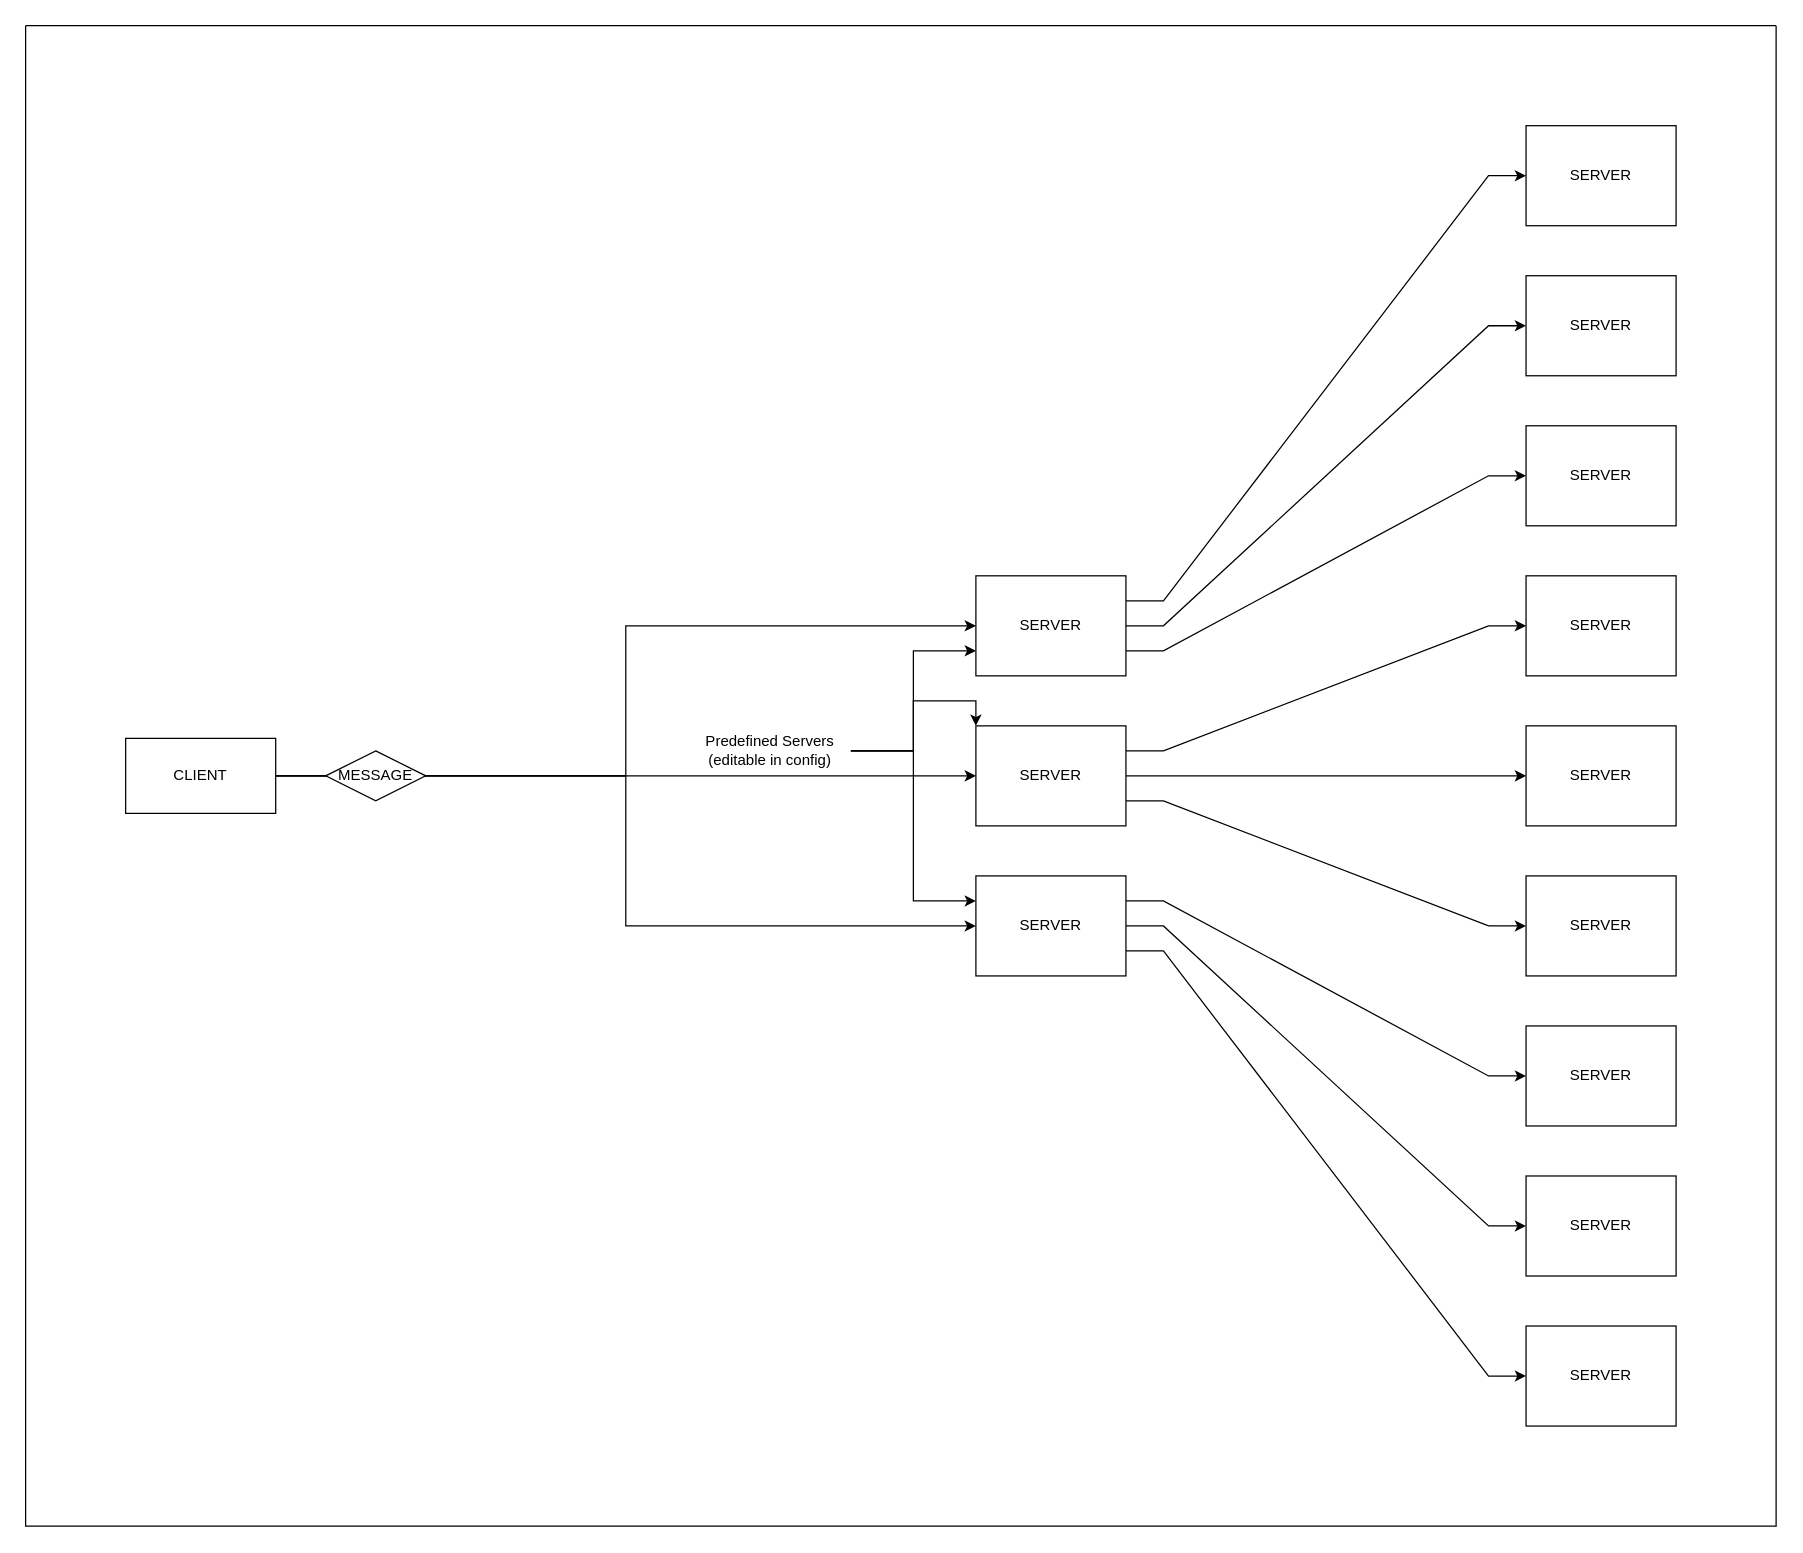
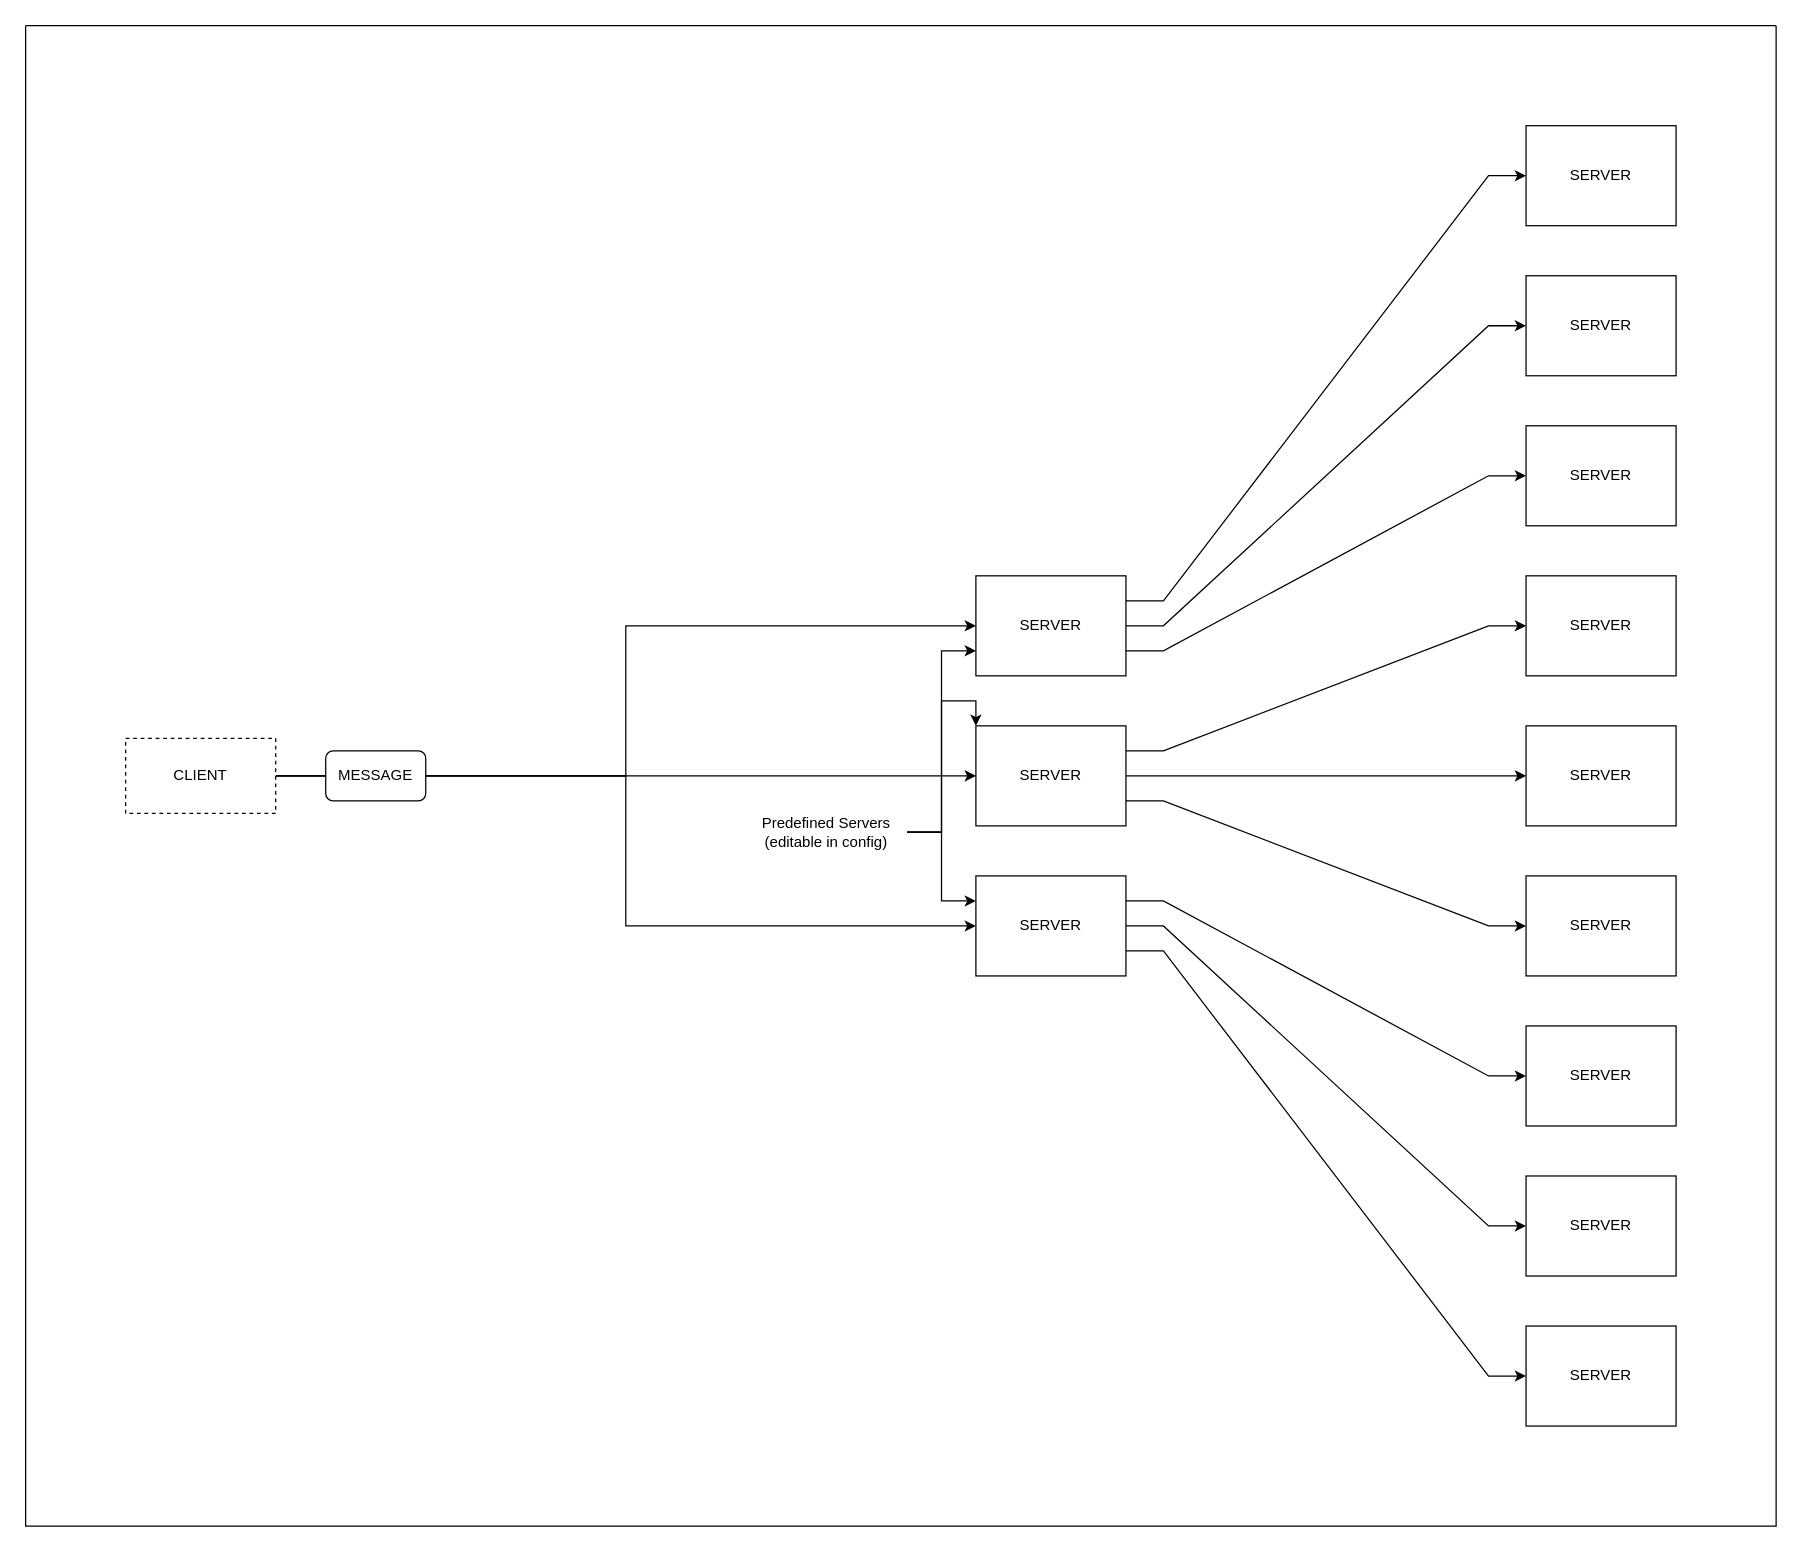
(769, 751) -> (826, 832)
(201, 776) -> (201, 776)
(376, 776) -> (376, 776)
